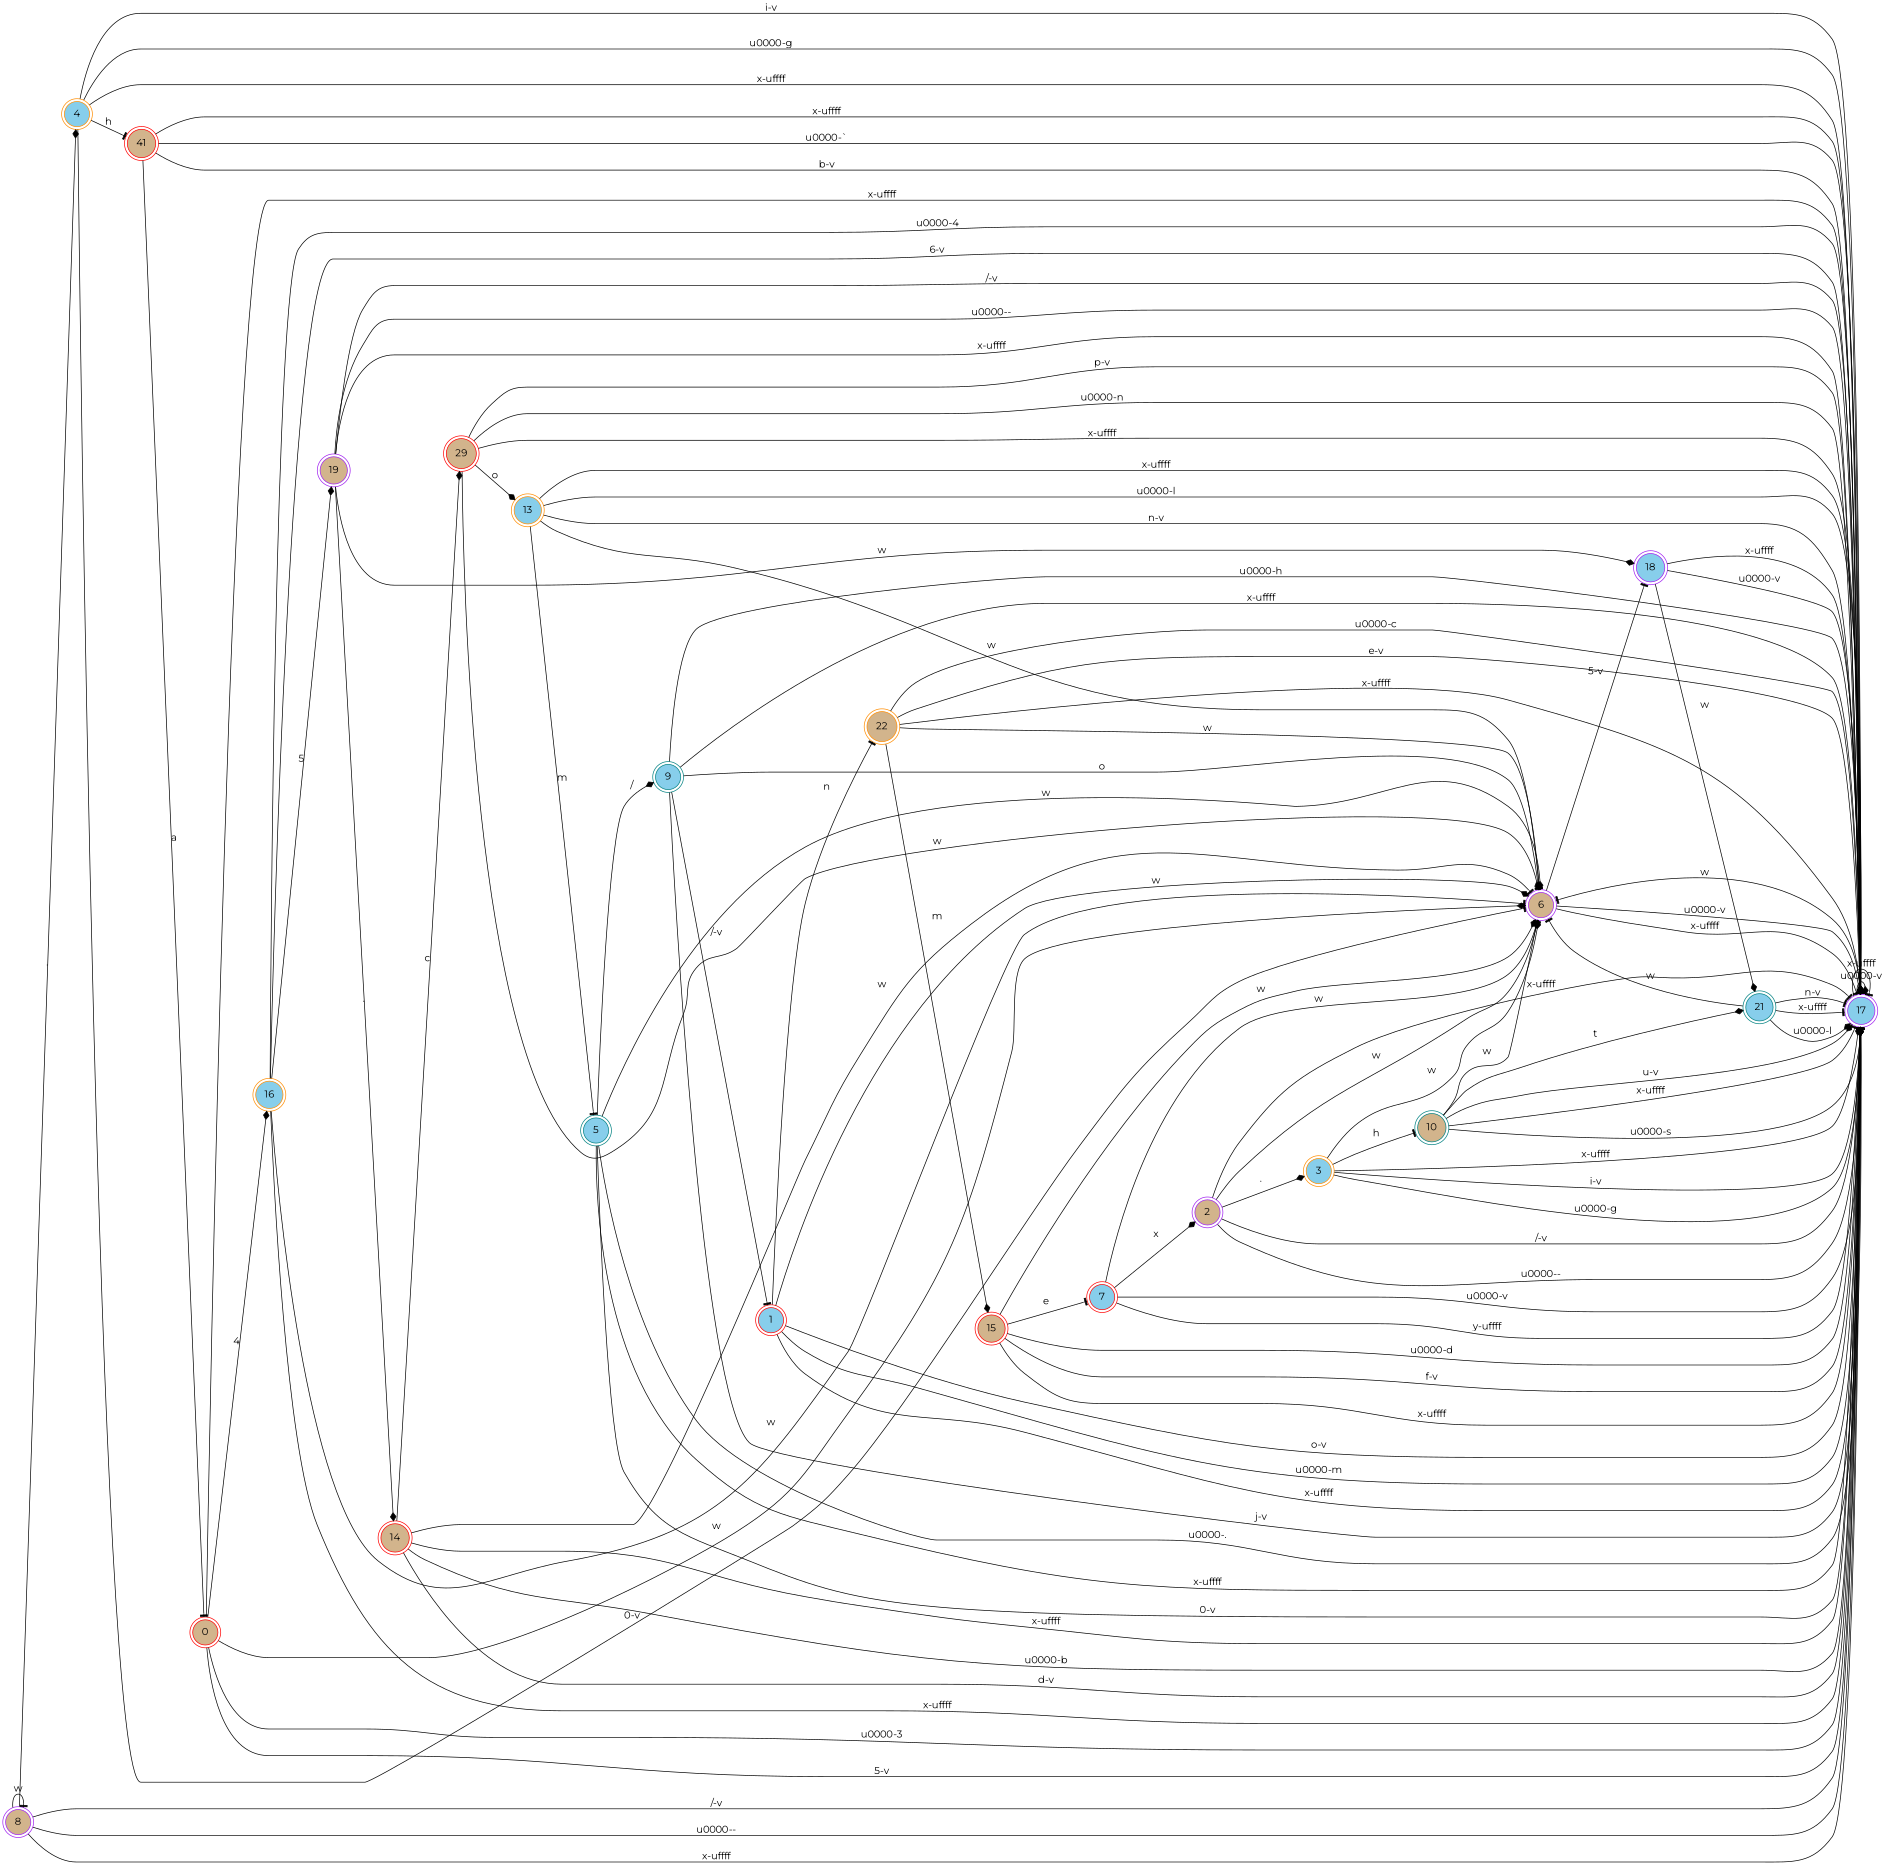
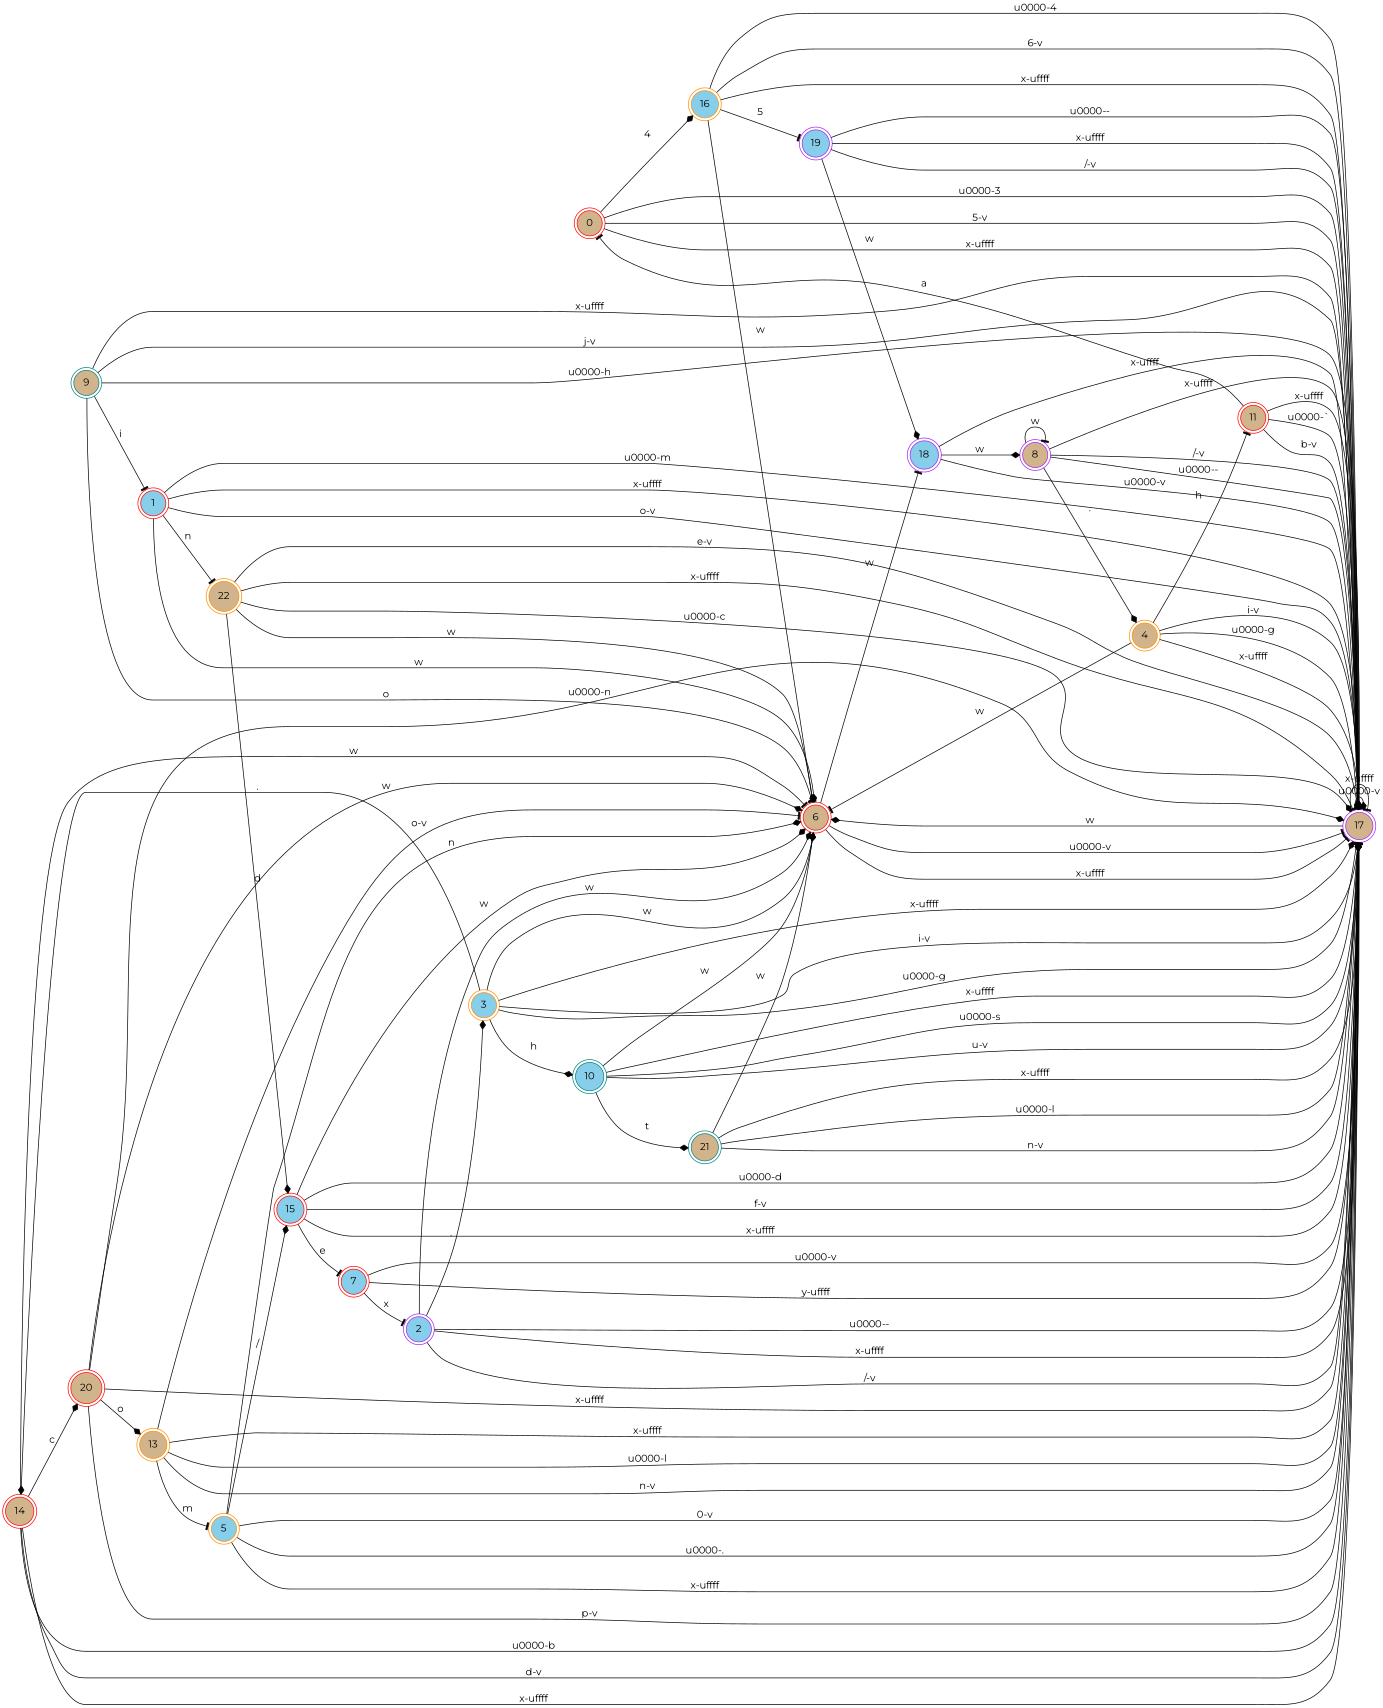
(77, 114) -> (1145, 636)
(142, 144) -> (1253, 418)
(461, 454) -> (86, 1388)
(334, 470) -> (816, 144)
(528, 510) -> (153, 1445)
(992, 646) -> (419, 824)
(1596, 672) -> (870, 563)
(668, 777) -> (86, 383)
(1704, 784) -> (976, 455)
(301, 787) -> (759, 123)
(1046, 793) -> (451, 843)
(1740, 881) -> (1091, 826)
(1541, 905) -> (816, 818)
(937, 917) -> (258, 879)
(716, 933) -> (121, 434)
(606, 945) -> (256, 1374)
(1637, 983) -> (778, 992)
(364, 1000) -> (61, 884)
(1759, 1007) -> (705, 1147)
(1861, 1011) -> (1359, 826)
(1259, 1019) -> none
(1432, 1128) -> (590, 1077)
(596, 1130) -> (224, 1529)
(1372, 1148) -> (519, 1057)
(1208, 1212) -> (419, 1329)
(1151, 1258) -> (381, 1309)
(925, 1297) -> none
(992, 1329) -> (290, 1210)
(632, 1616) -> (980, 712)
